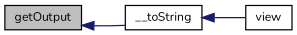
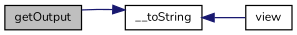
(109, 26) -> (97, 9)
